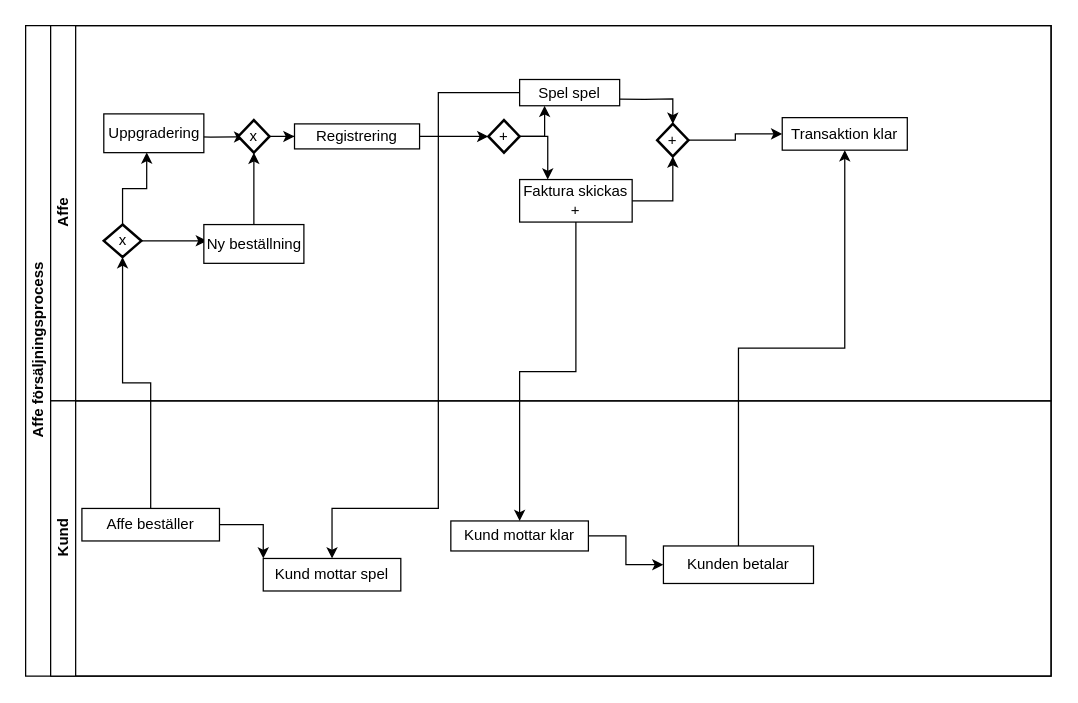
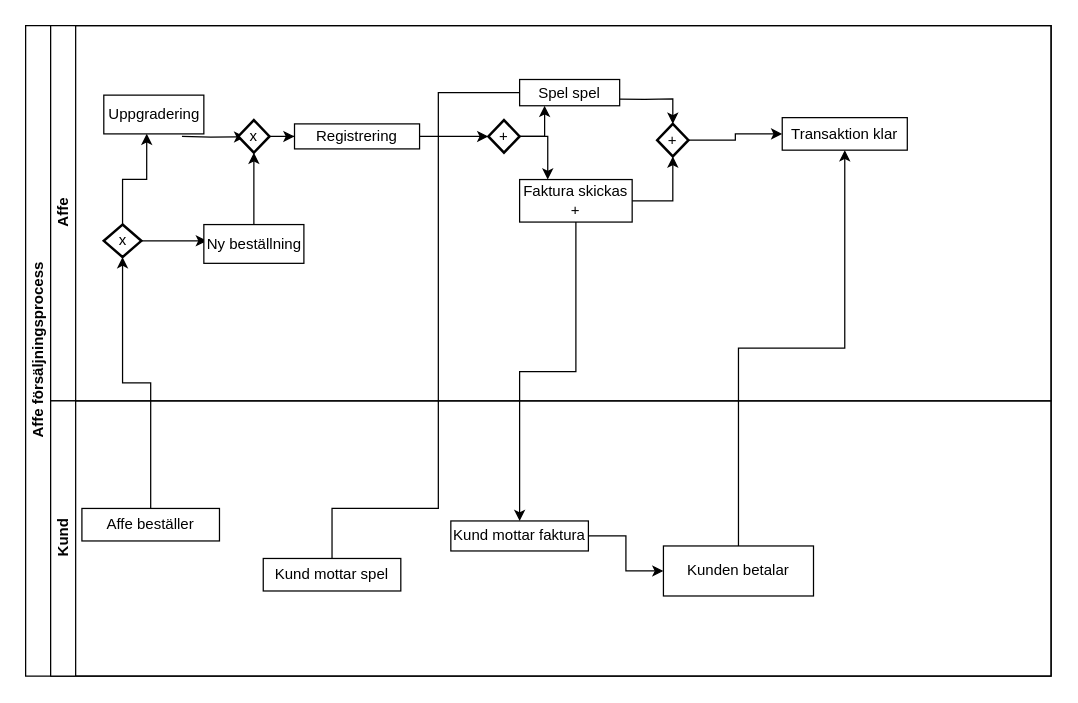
(154, 133) -> (154, 114)
(254, 524) -> none
(519, 536) -> (519, 536)
(332, 548) -> (332, 552)
(738, 564) -> (738, 571)
